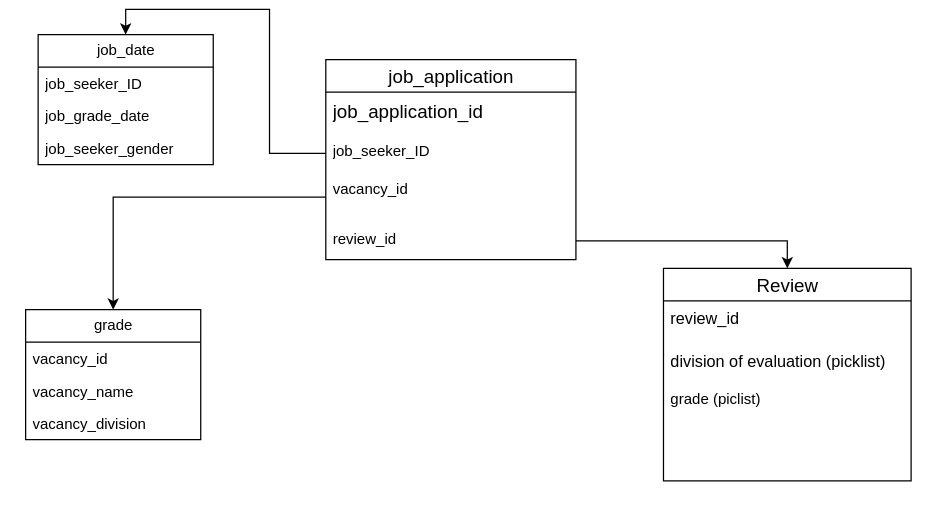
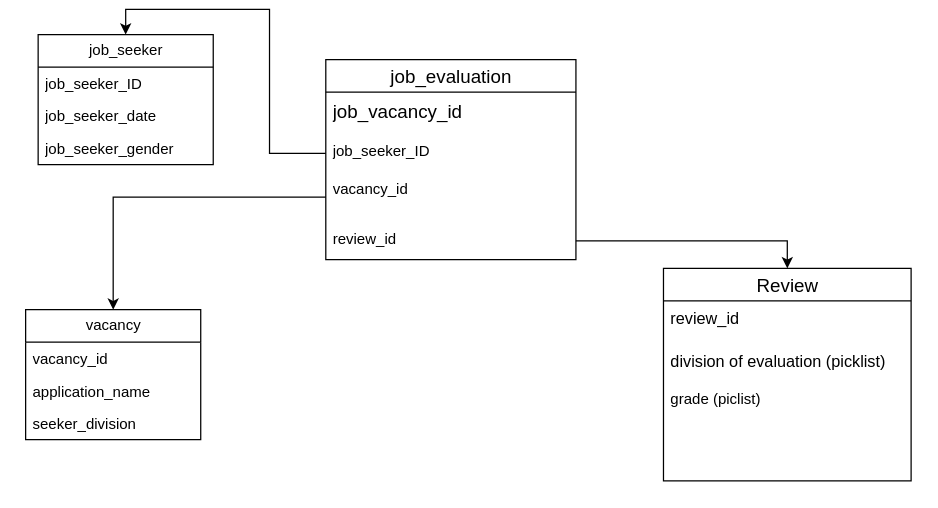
(126, 51) -> (126, 51)
(451, 76) -> (451, 76)
(401, 110) -> (390, 110)
(104, 117) -> (109, 117)
(114, 326) -> (114, 326)
(84, 392) -> (94, 392)
(94, 425) -> (90, 425)
